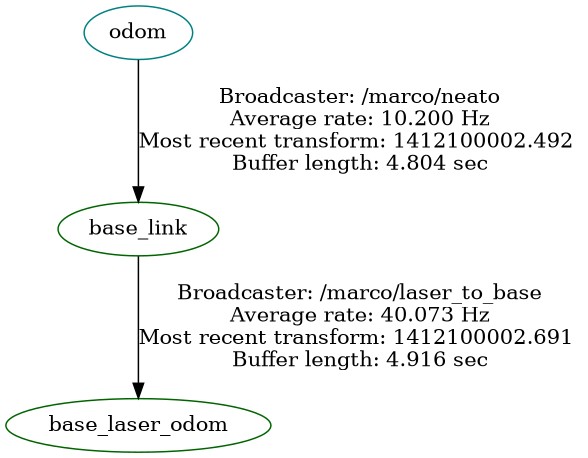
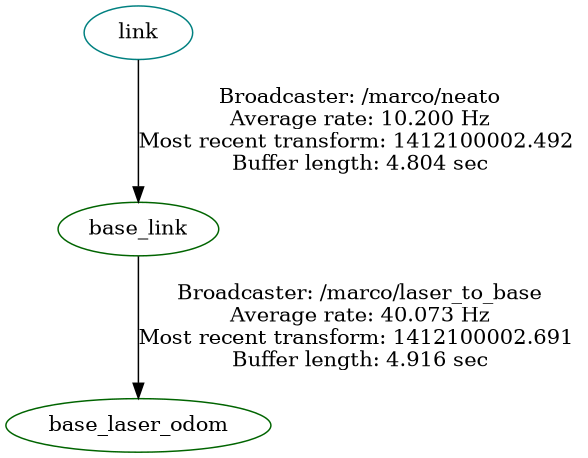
(138, 33) -> (138, 33)
